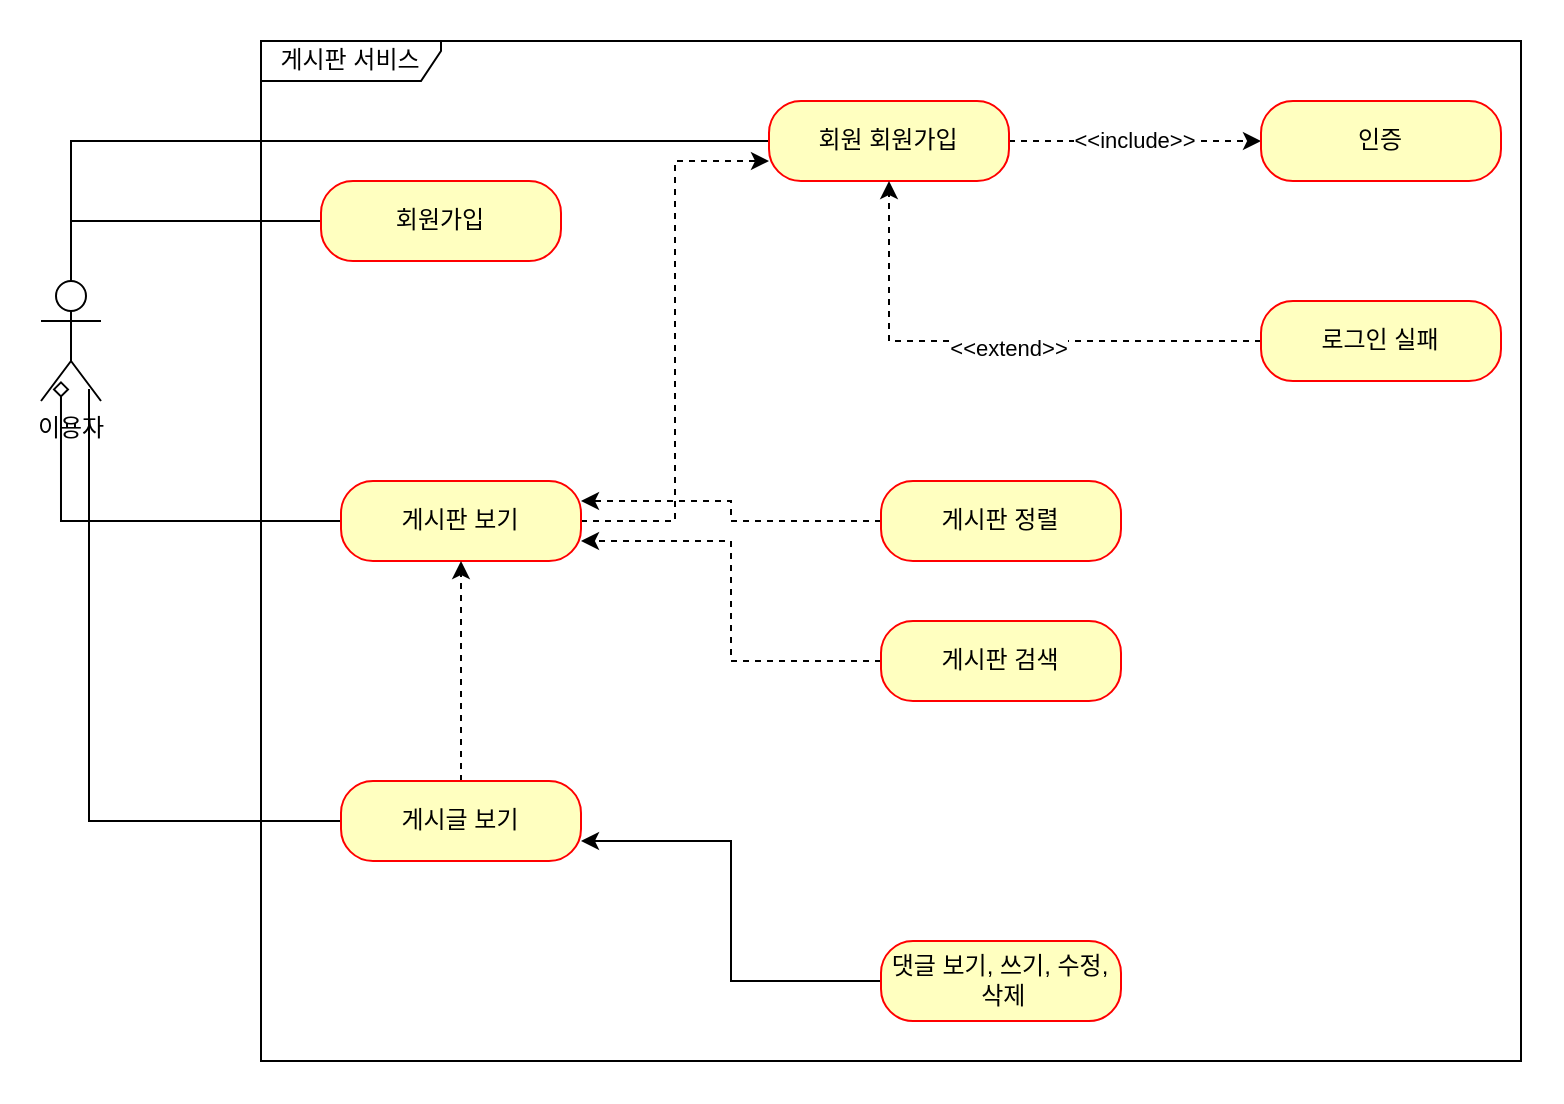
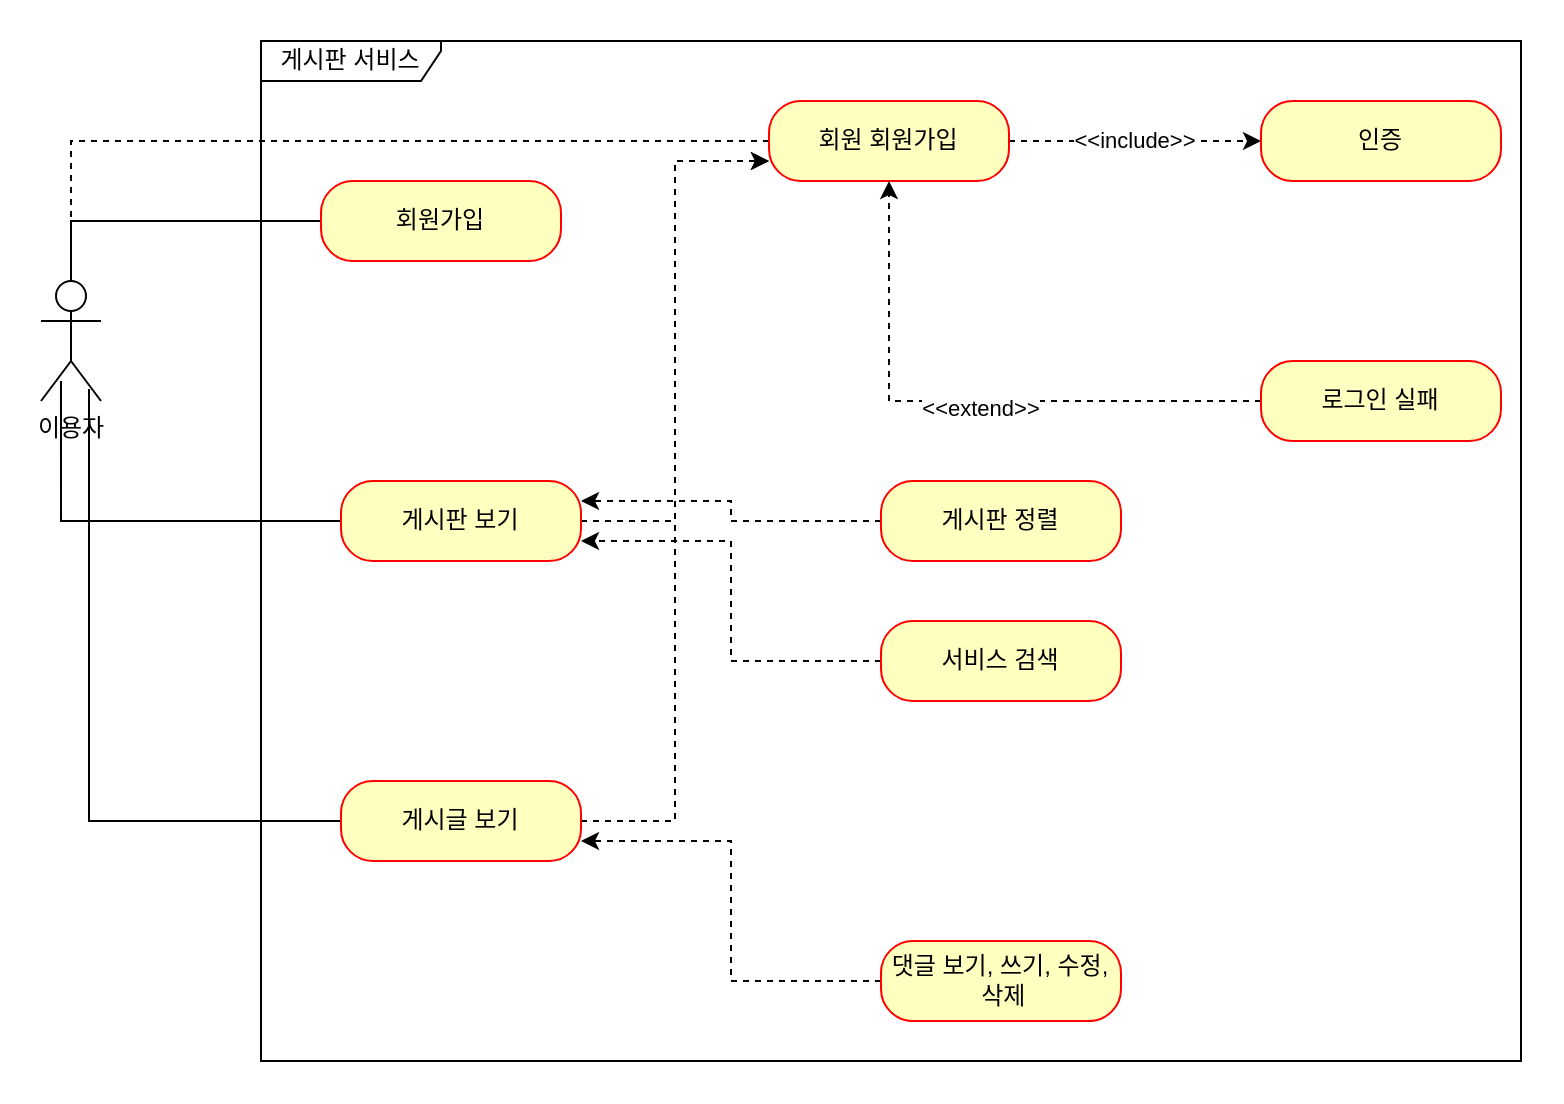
(380, 141) -> (380, 141)
(1381, 341) -> (1381, 401)
(61, 397) -> (61, 389)
(1001, 661) -> (1001, 661)
(461, 678) -> (675, 720)
(731, 918) -> (731, 918)
